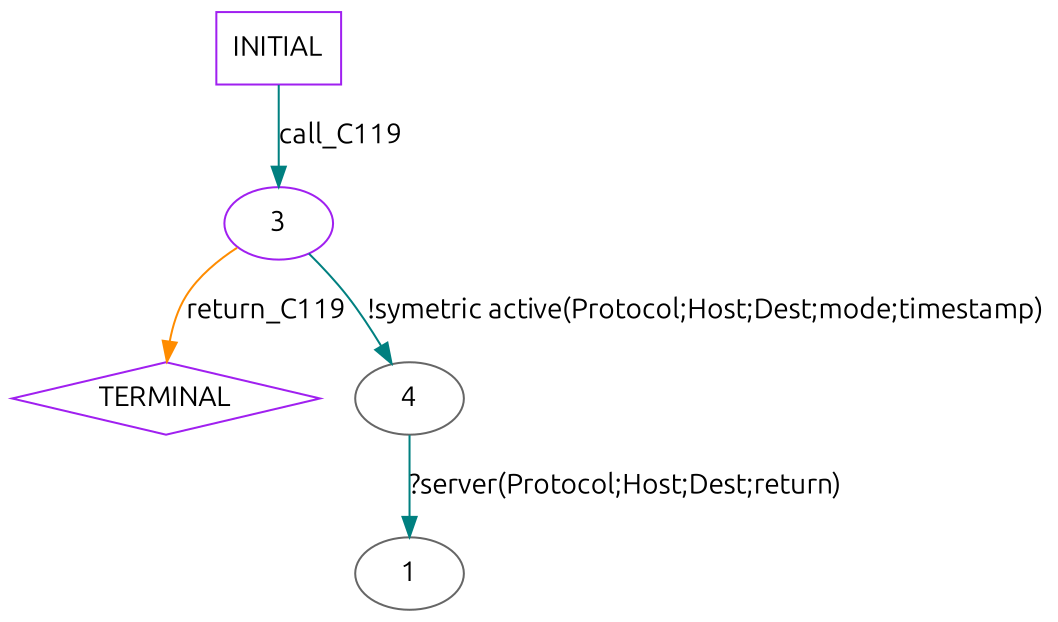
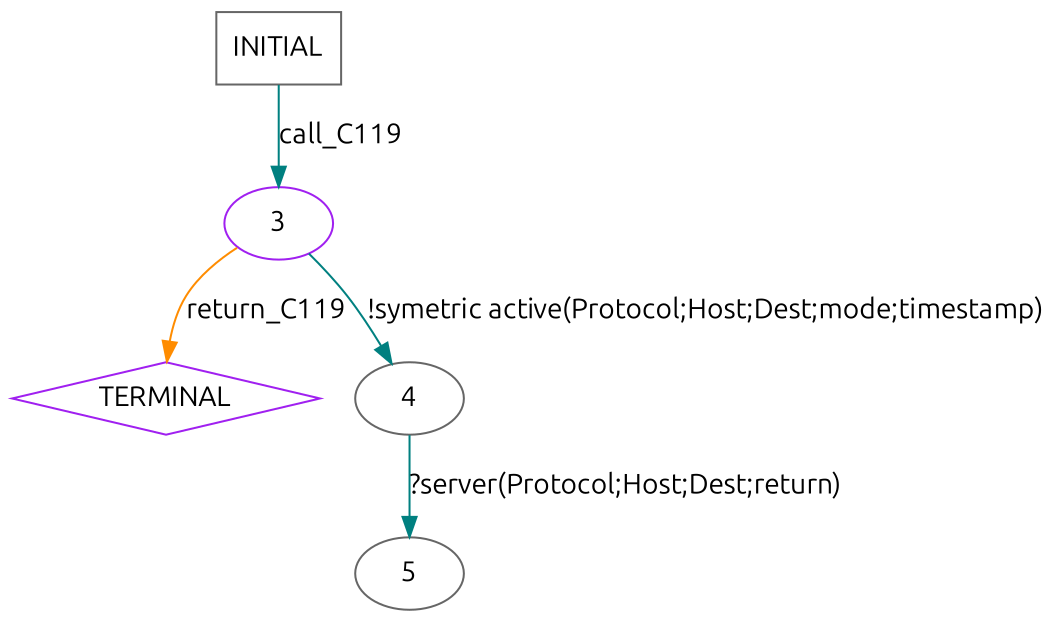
(279, 48) -> (279, 48)
(410, 574) -> (410, 574)
